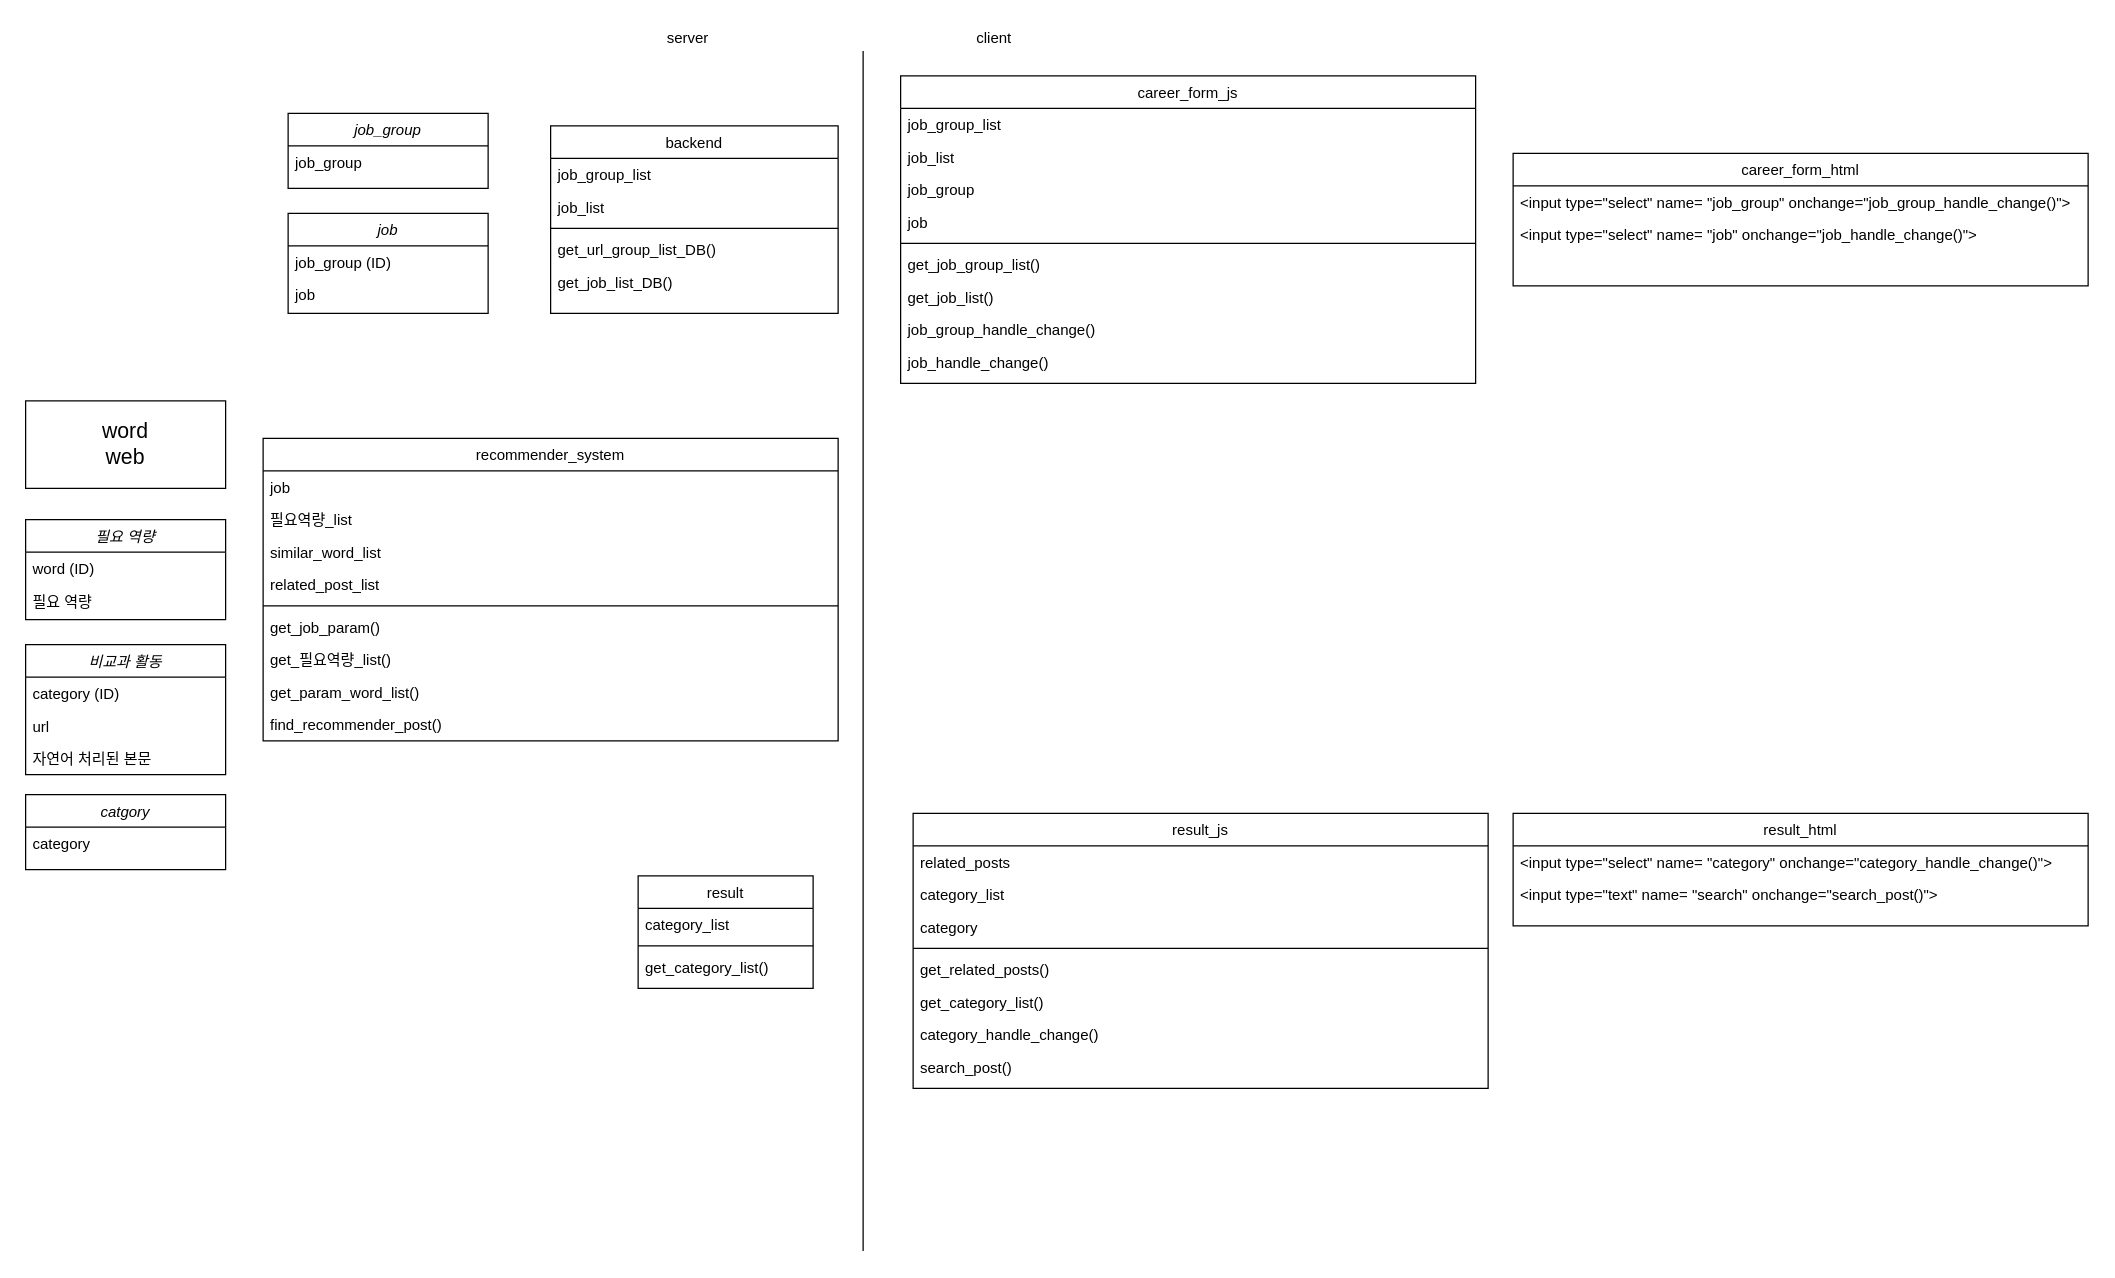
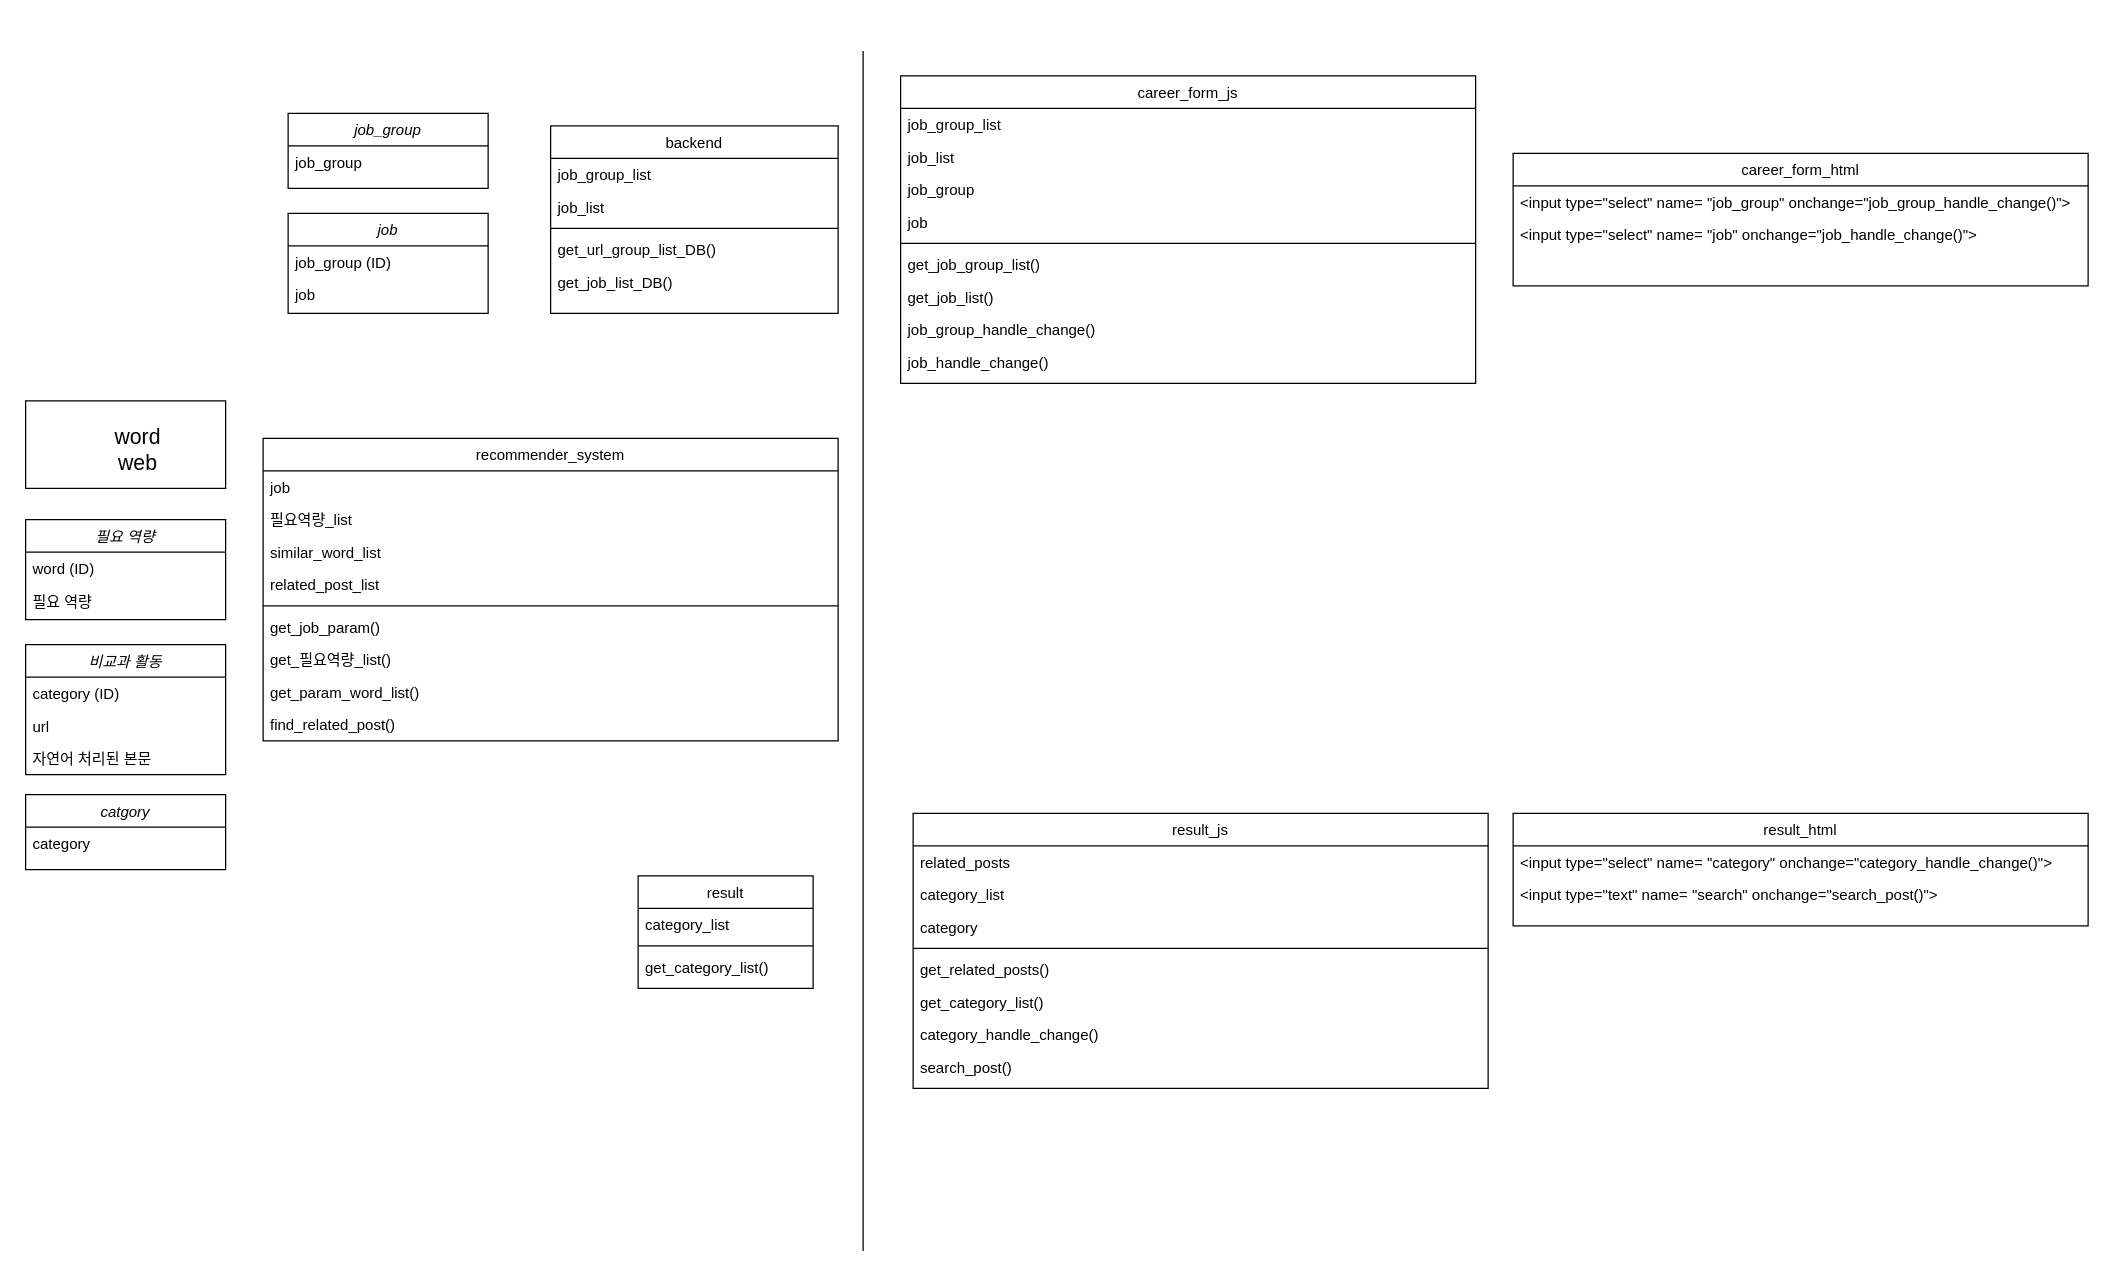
(688, 38) -> none
(994, 38) -> none
(126, 444) -> (138, 451)
(365, 725) -> (346, 725)
